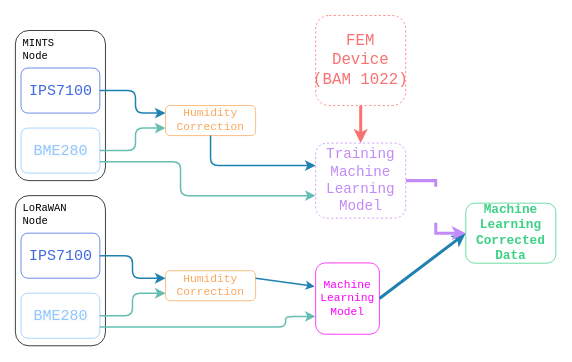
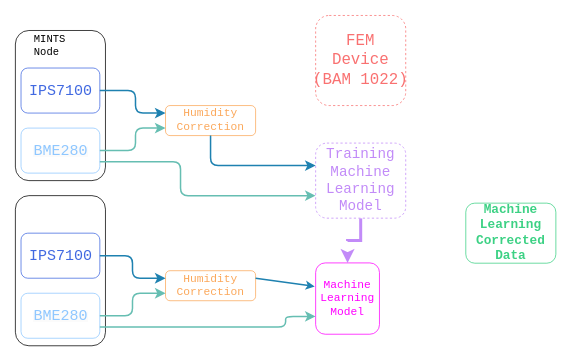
(53, 49) -> (64, 45)
(360, 120) -> none
(424, 180) -> (358, 240)
(51, 214) -> none
(418, 269) -> none
